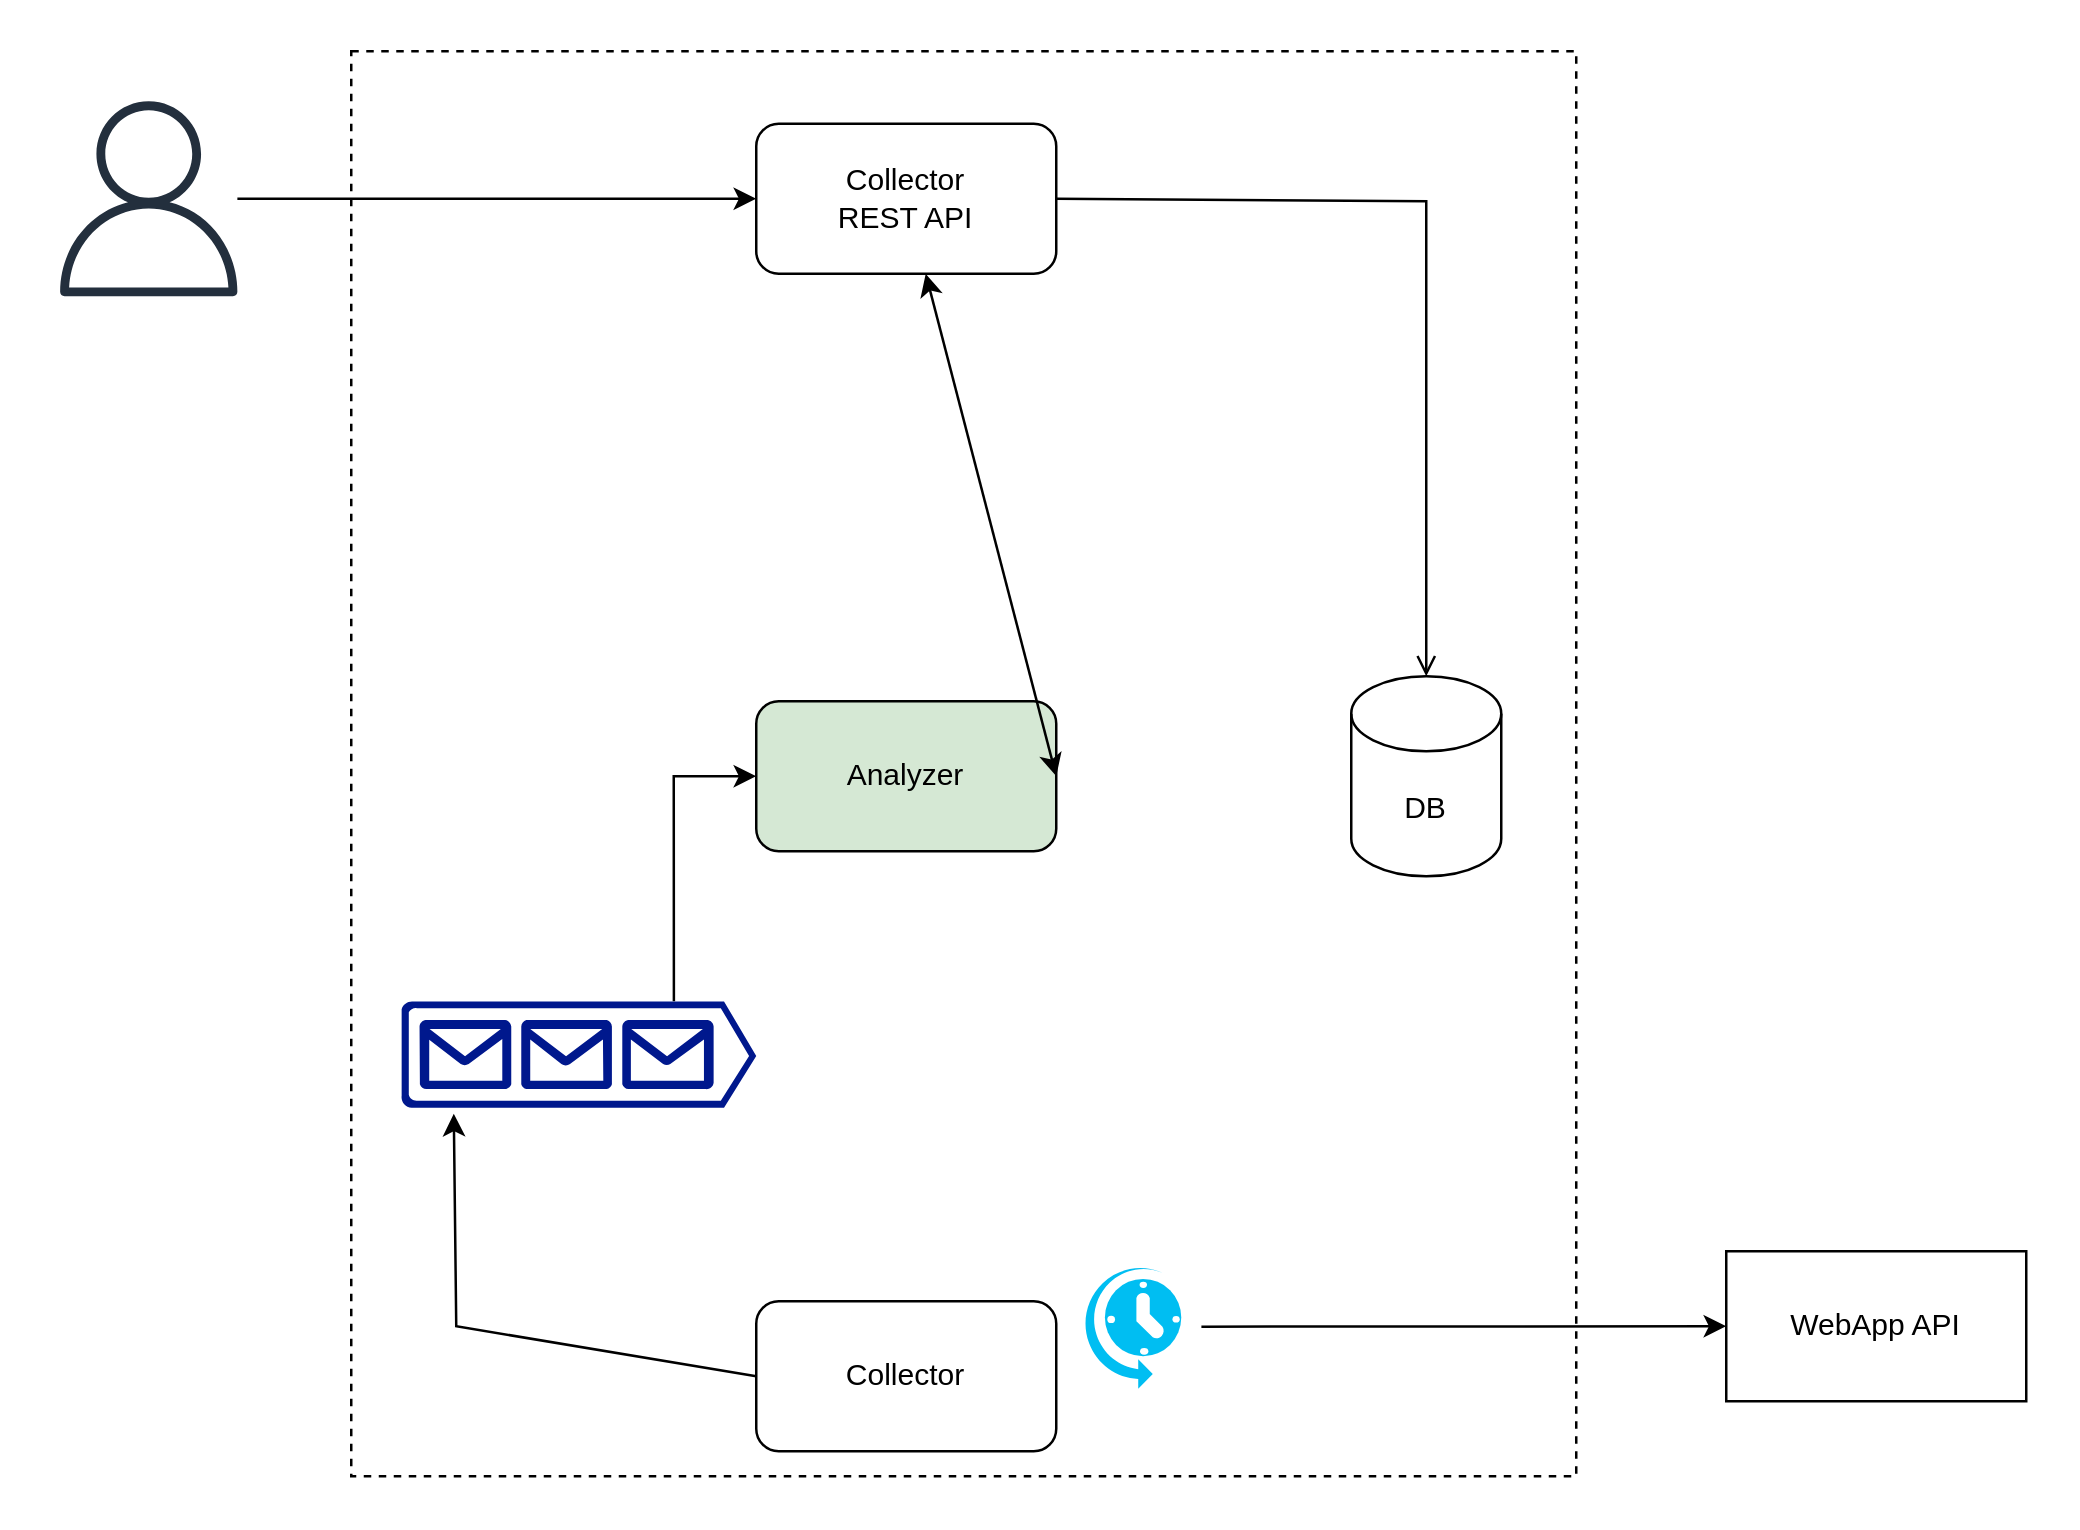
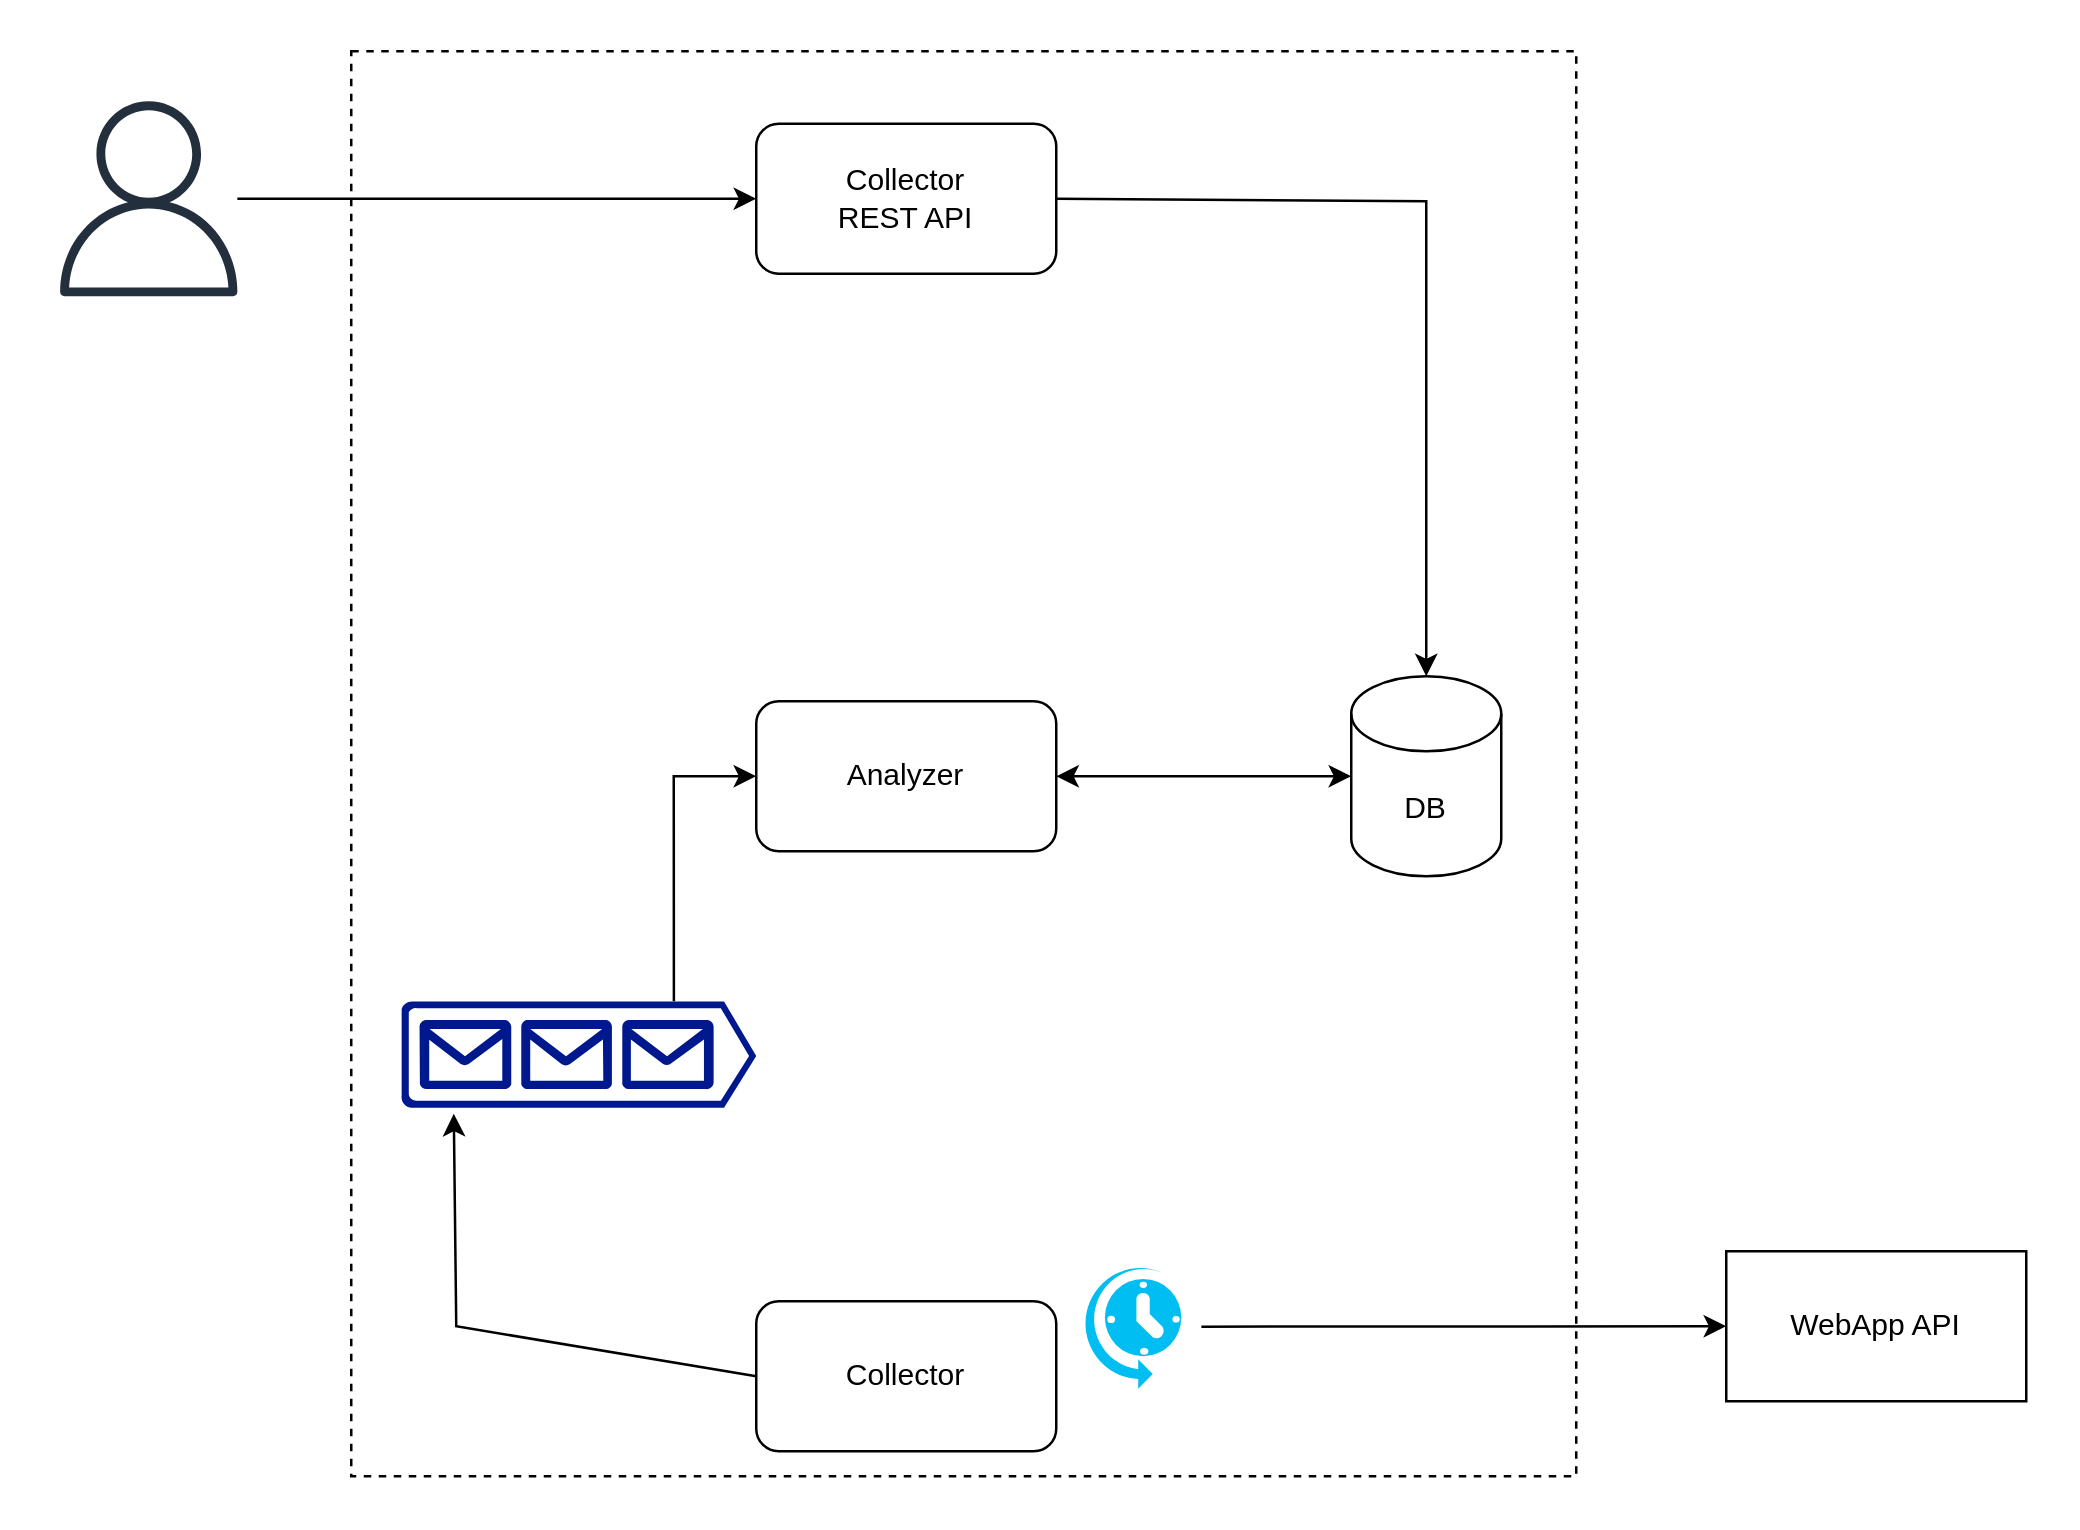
(991, 525) -> (1203, 776)
(1426, 662) -> (1426, 658)
(906, 776) -> (906, 776)
